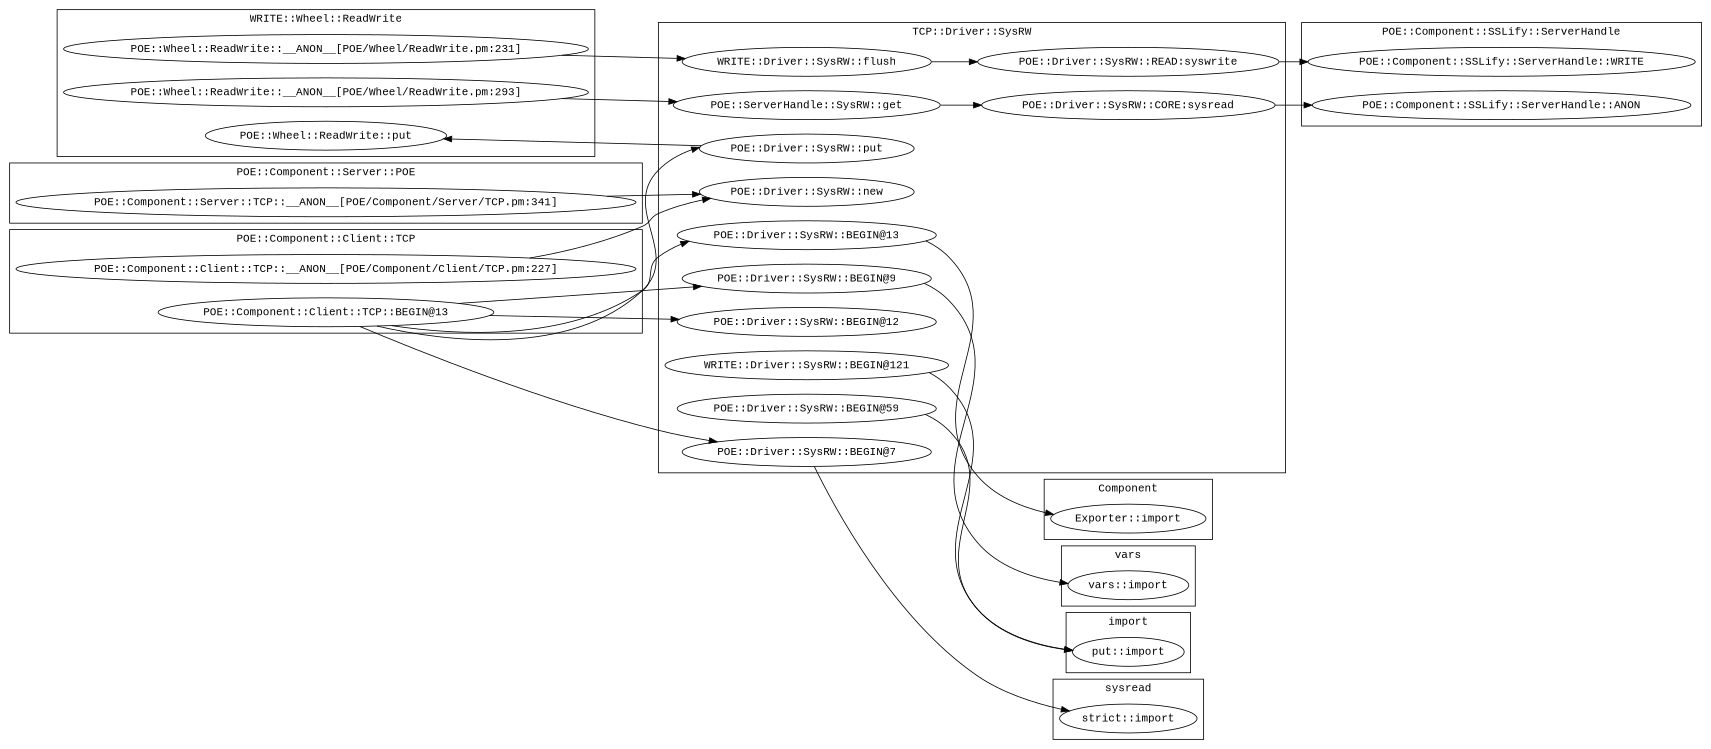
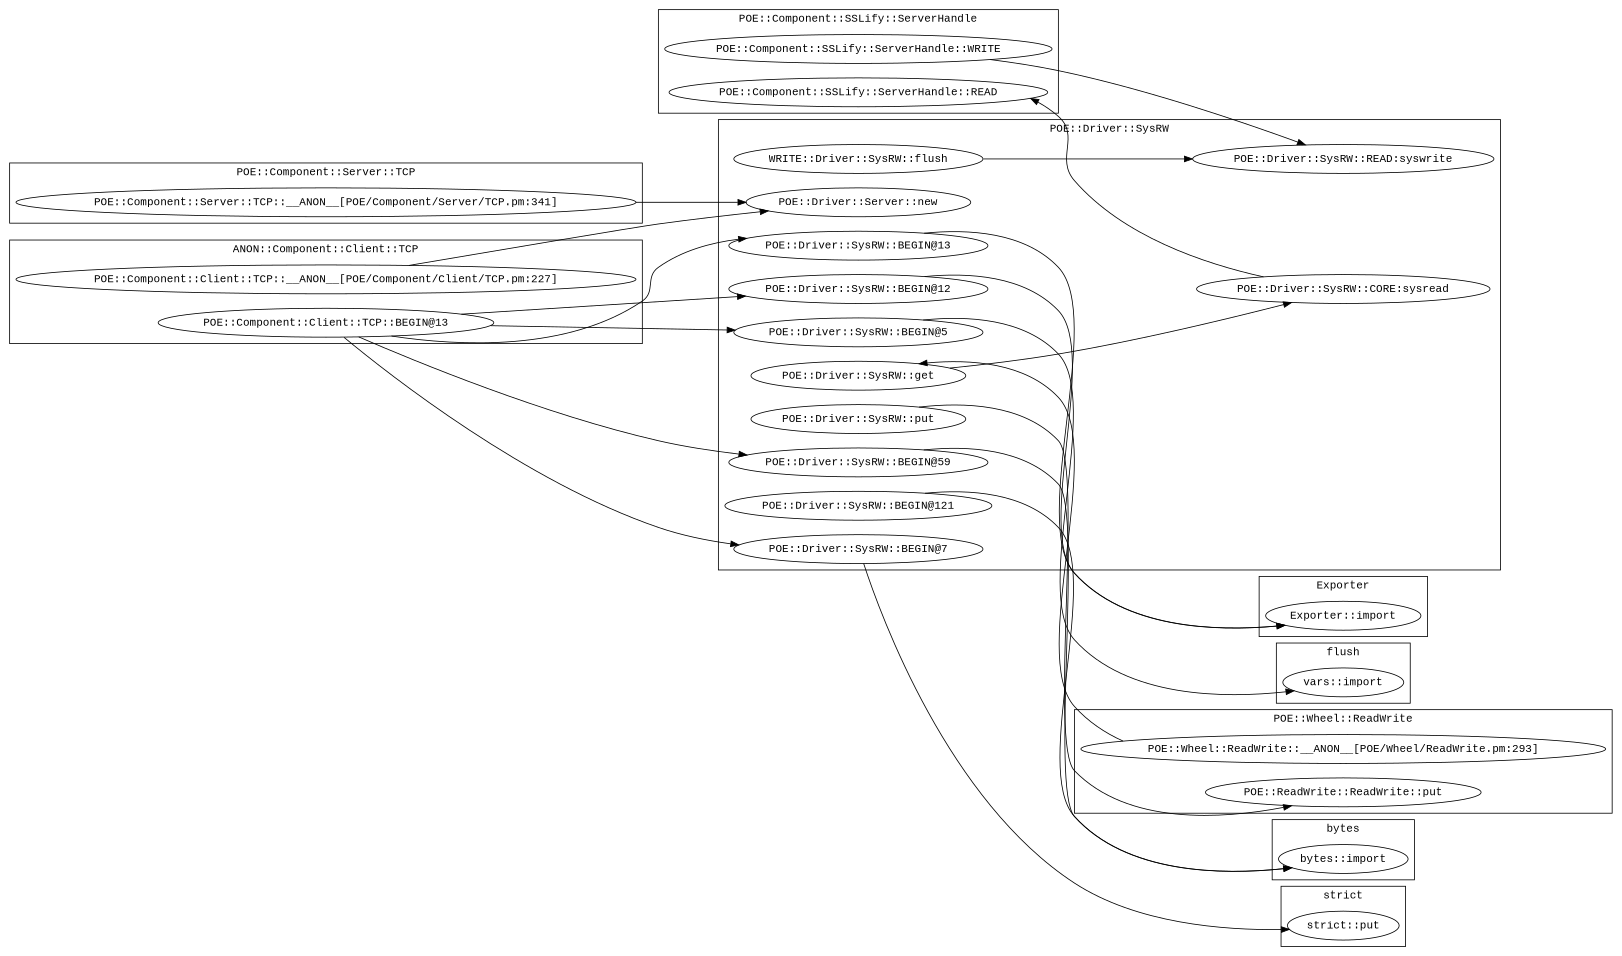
(326, 19) -> (1343, 719)
(972, 32) -> (1109, 129)
(326, 49) -> none
(1291, 62) -> (1146, 93)
(807, 105) -> (858, 376)
(1502, 105) -> (858, 92)
(326, 136) -> (1343, 792)
(326, 172) -> (326, 172)
(807, 192) -> (858, 202)
(326, 239) -> (326, 249)
(807, 279) -> (858, 332)
none -> (1065, 323)
(586, 324) -> (545, 408)
(807, 365) -> (858, 506)
(1128, 488) -> (1343, 586)
(1128, 555) -> (1343, 652)
(1128, 622) -> (1343, 829)
(1128, 652) -> (1343, 859)
(1128, 688) -> (1343, 895)
(1128, 718) -> (1343, 926)
